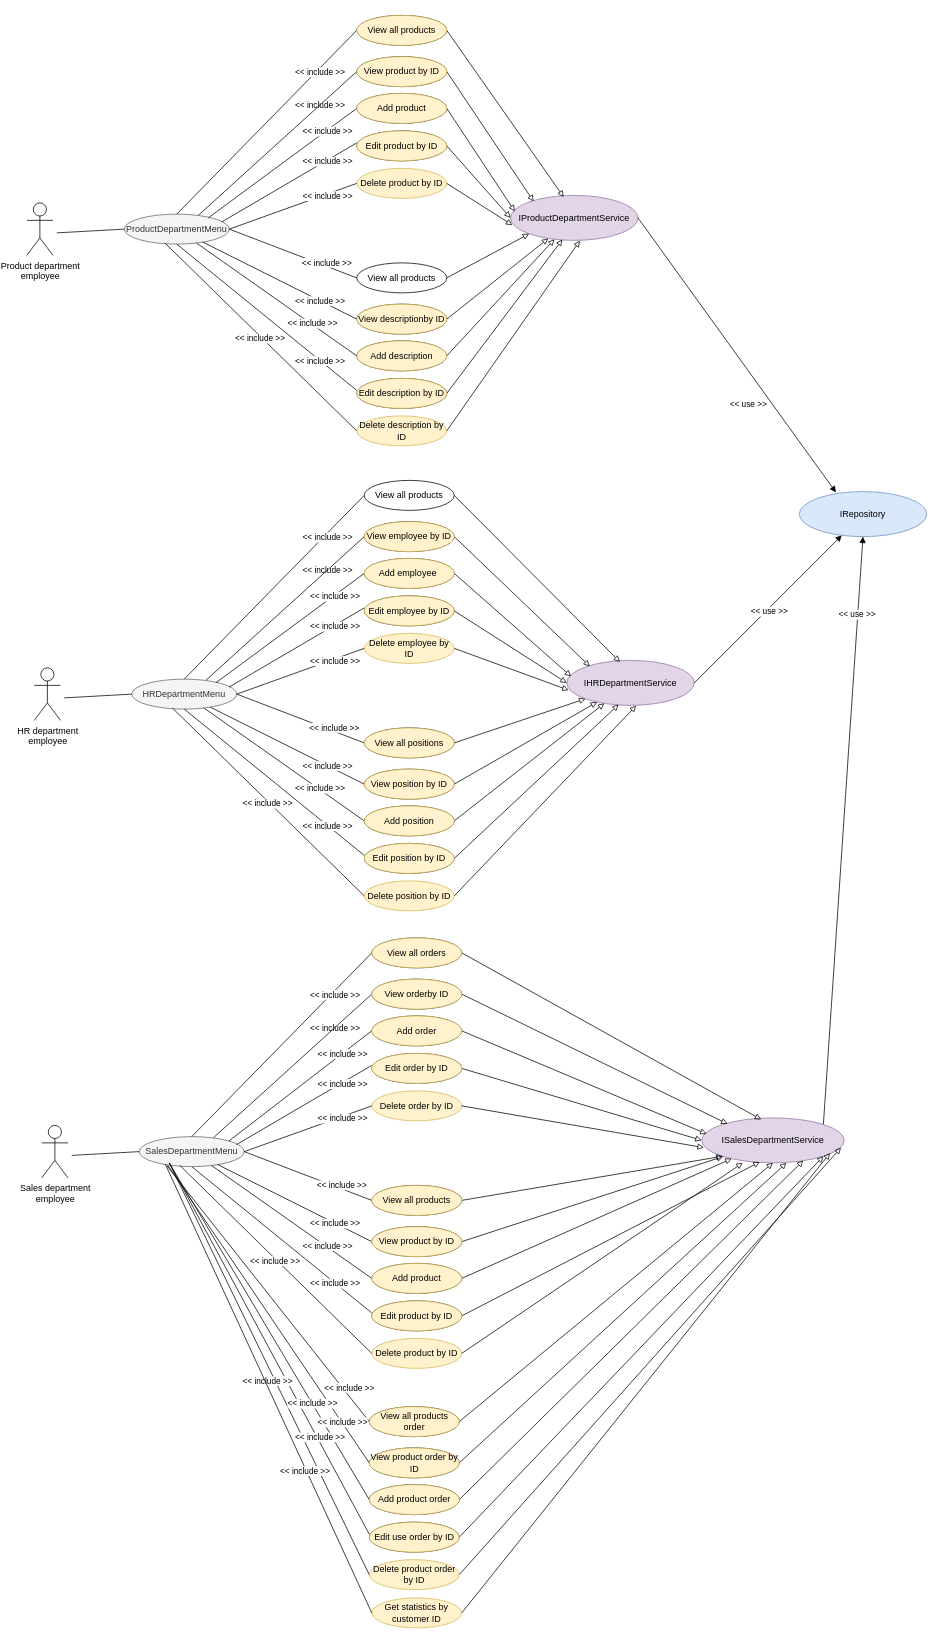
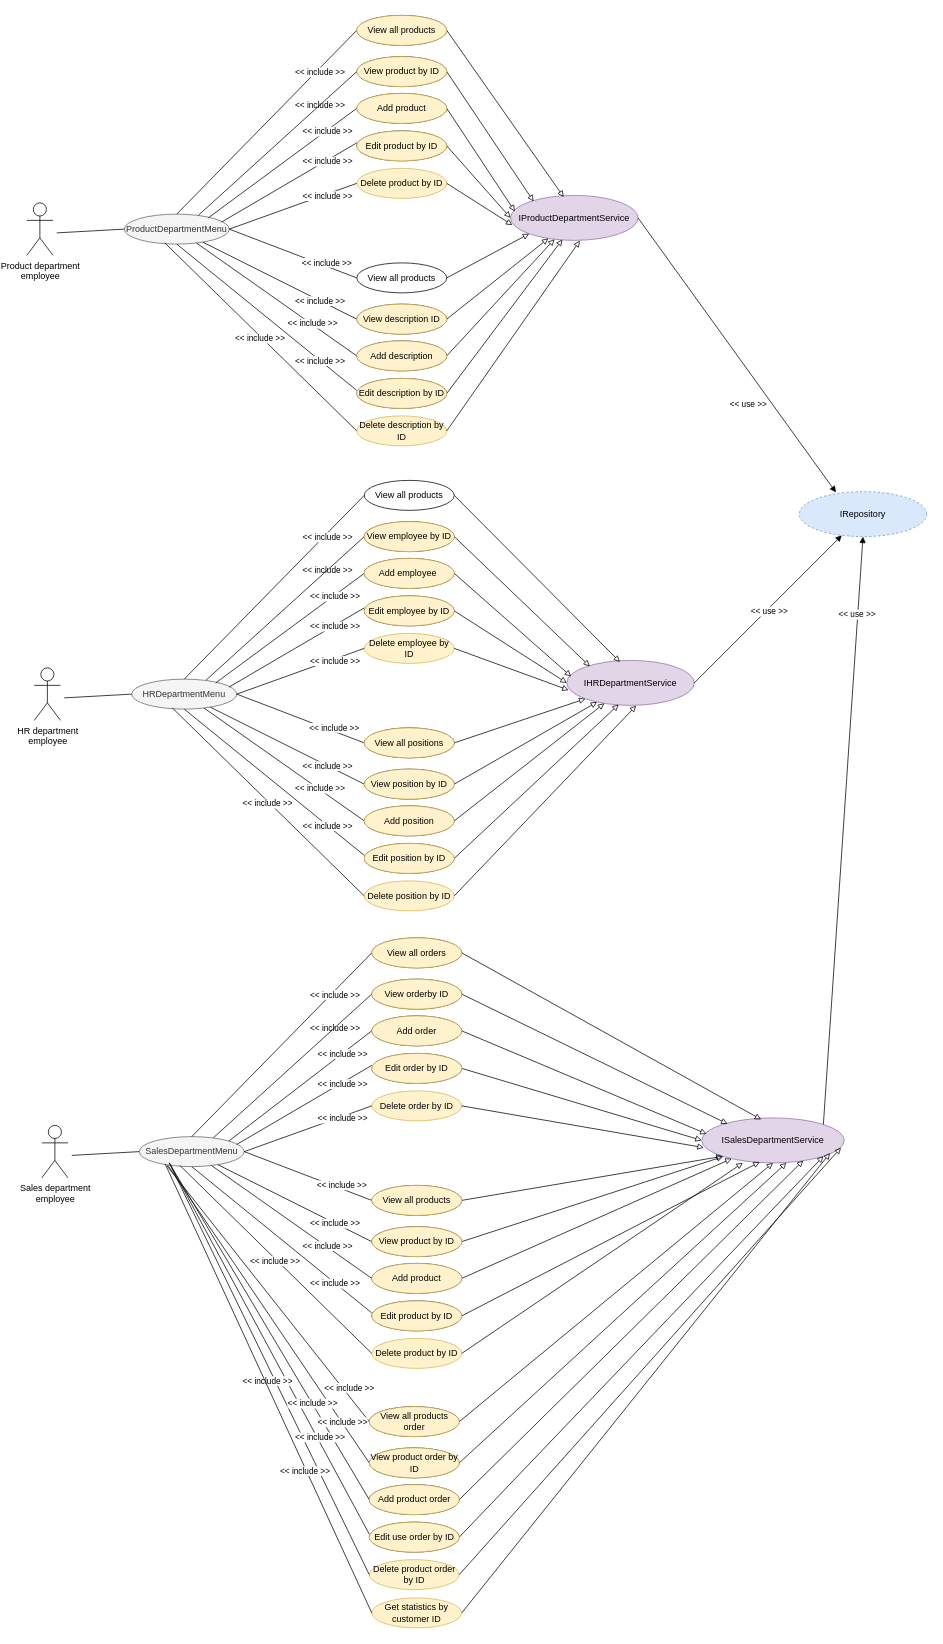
(402, 319) -> (402, 319)
(863, 514) -> (863, 514)
